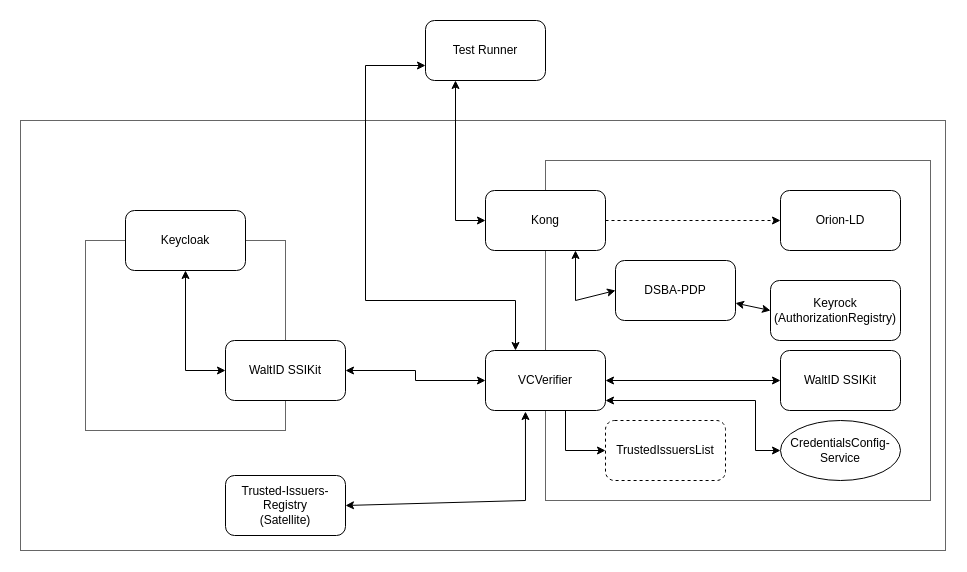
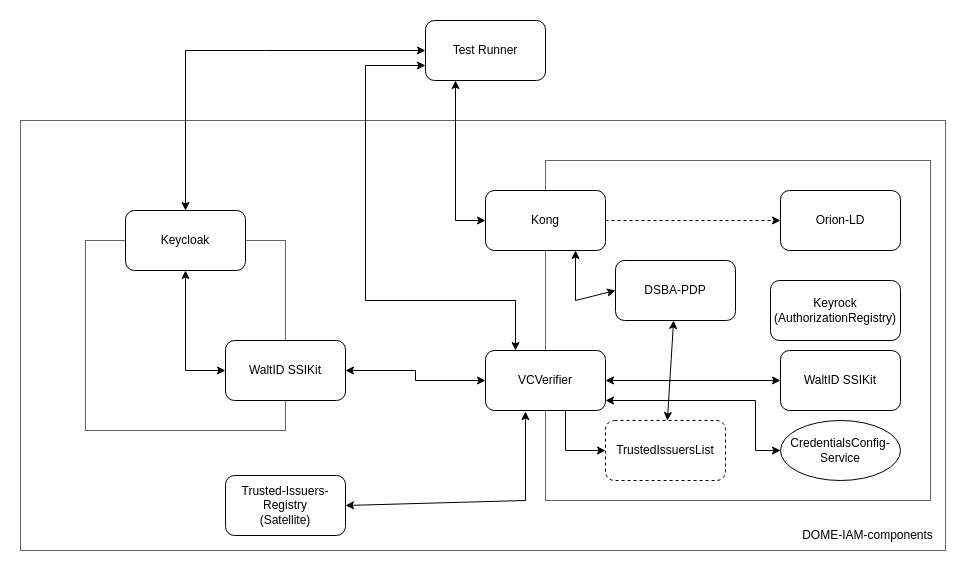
none -> (226, 51)
(753, 307) -> (671, 370)
none -> (868, 536)
